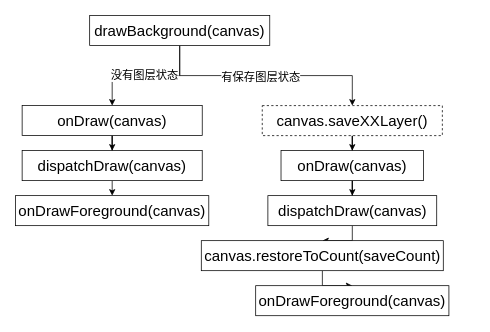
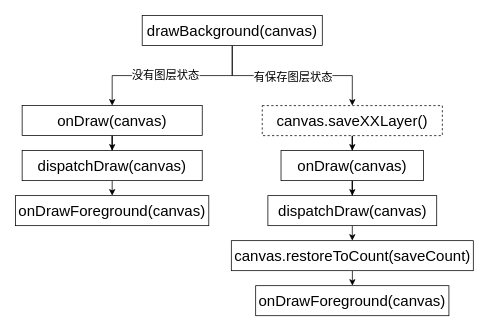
(180, 30) -> (232, 30)
(322, 255) -> (352, 255)
